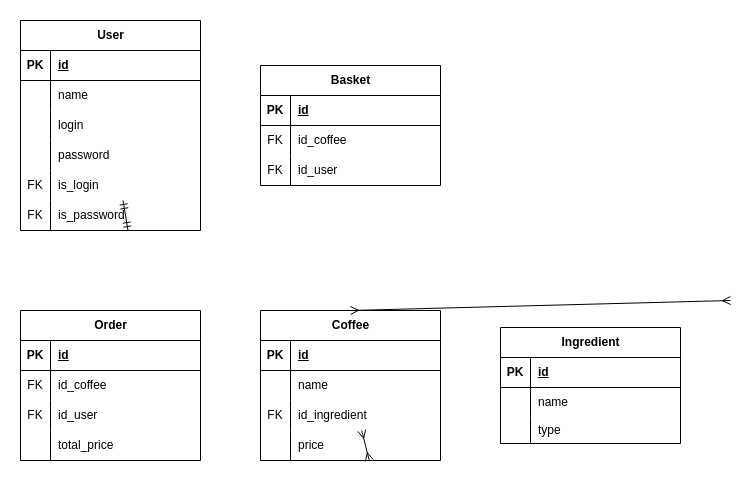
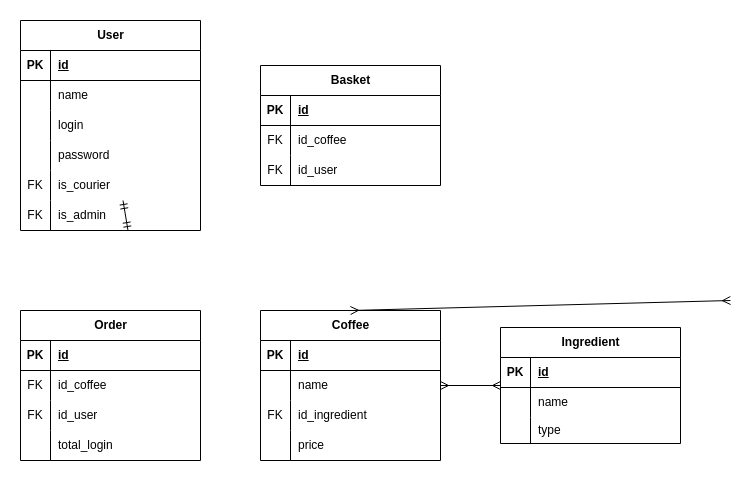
(81, 186) -> (89, 186)
(94, 216) -> (82, 216)
(92, 446) -> (91, 446)
(366, 446) -> (470, 386)
